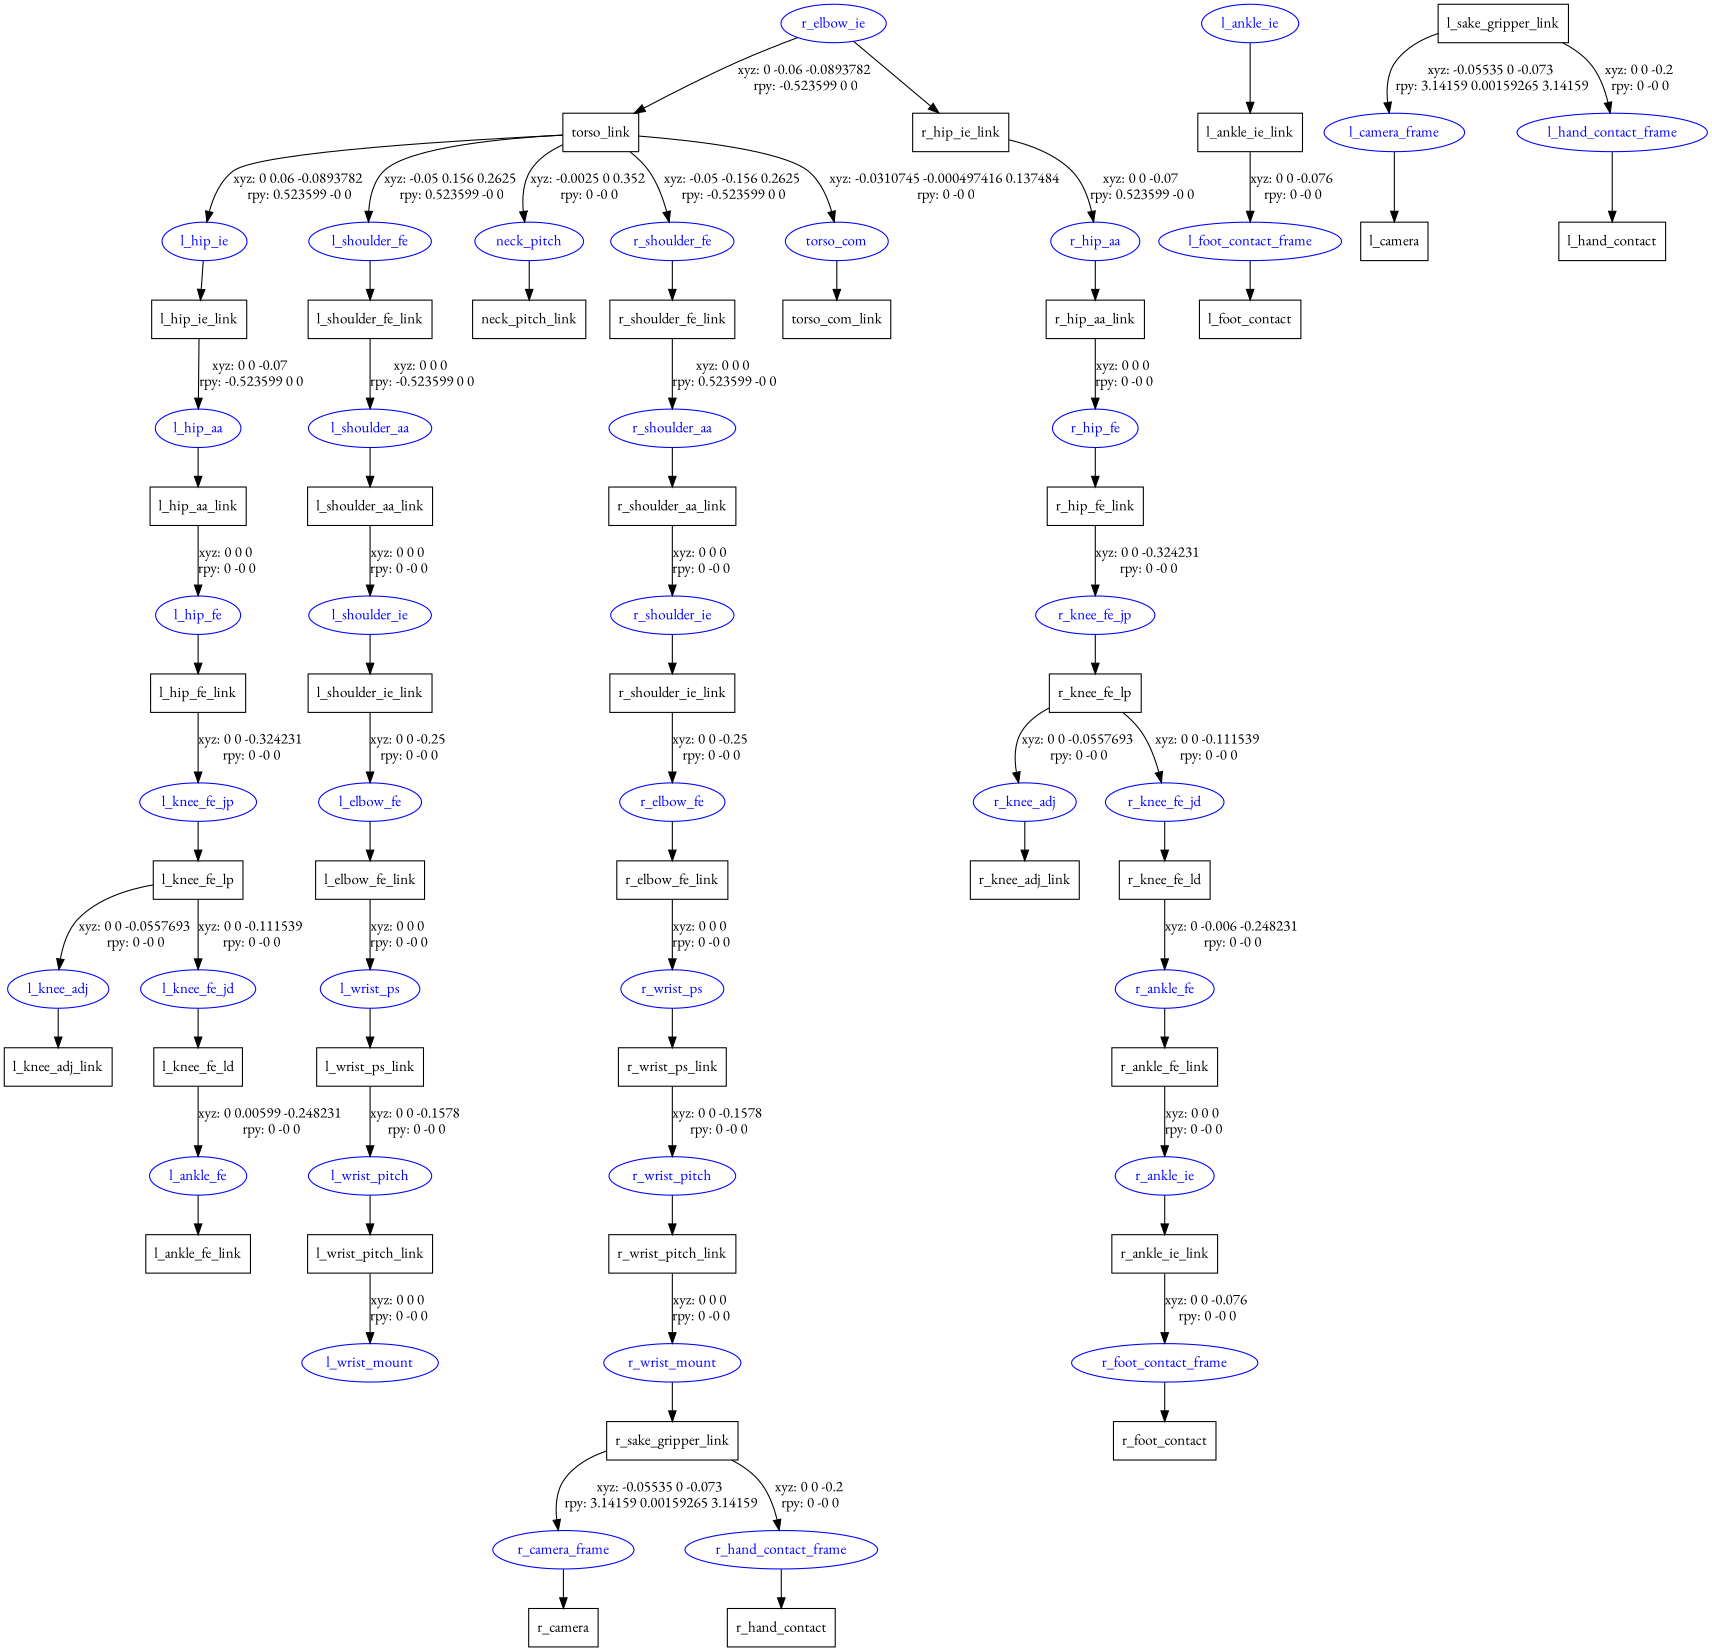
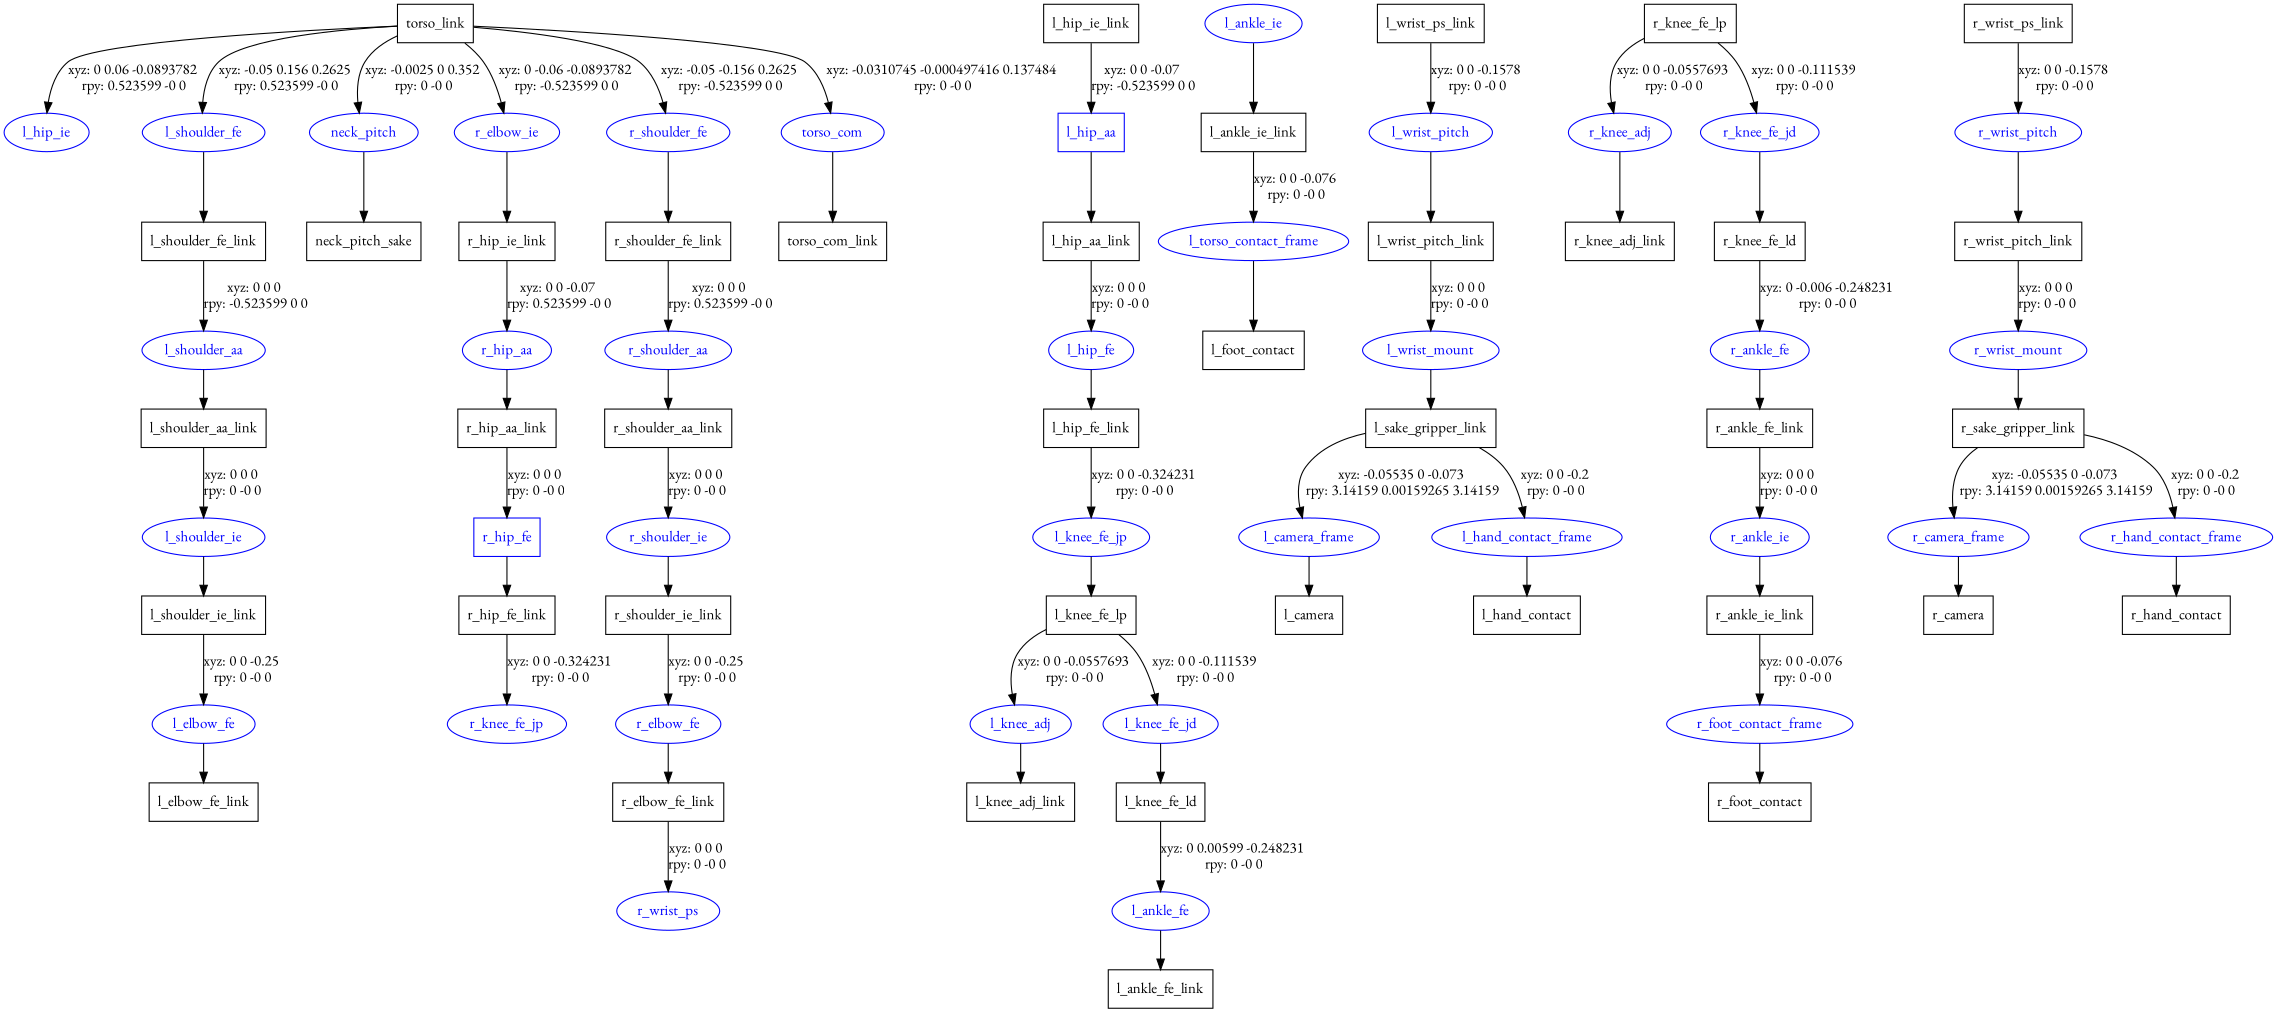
(720, 70) -> (488, 70)
(1250, 241) -> (1253, 241)
(202, 275) -> none
(529, 319) -> (364, 241)
none -> (1431, 384)
(198, 428) -> (1091, 132)
(1095, 428) -> (507, 537)
(1095, 649) -> none
(370, 989) -> none
(672, 1023) -> none
